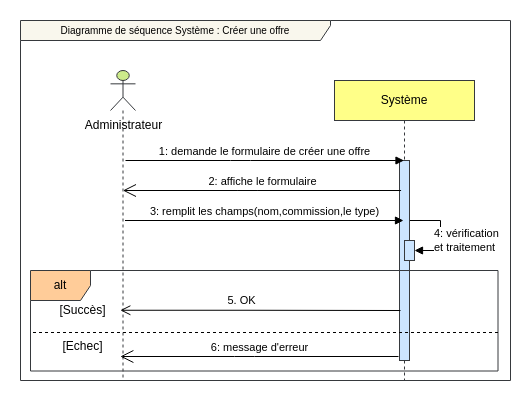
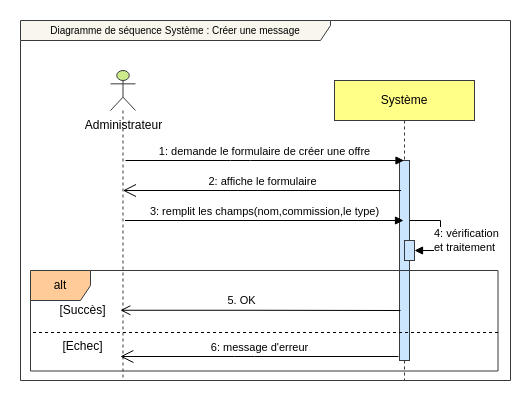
(176, 31) -> (176, 31)
